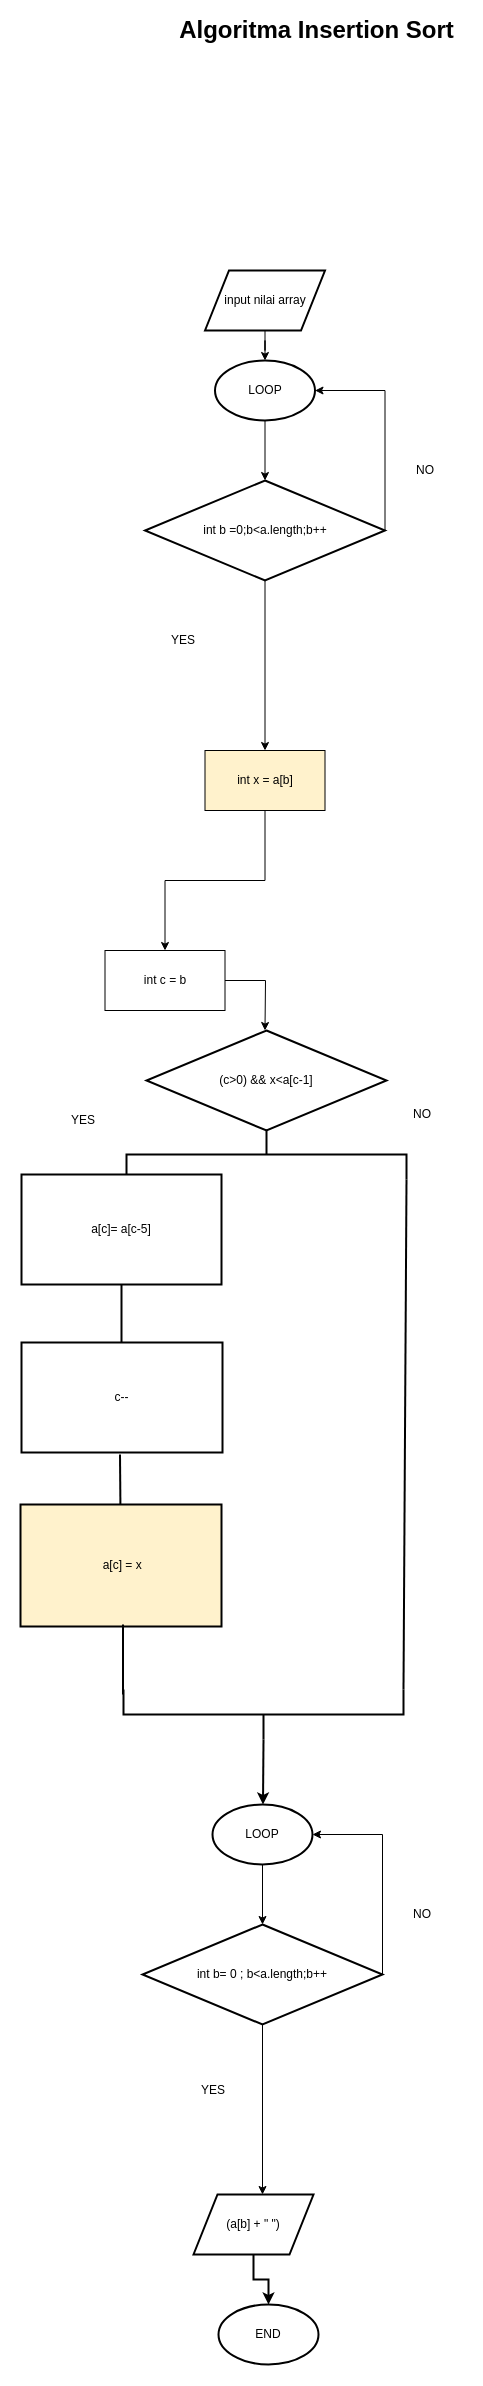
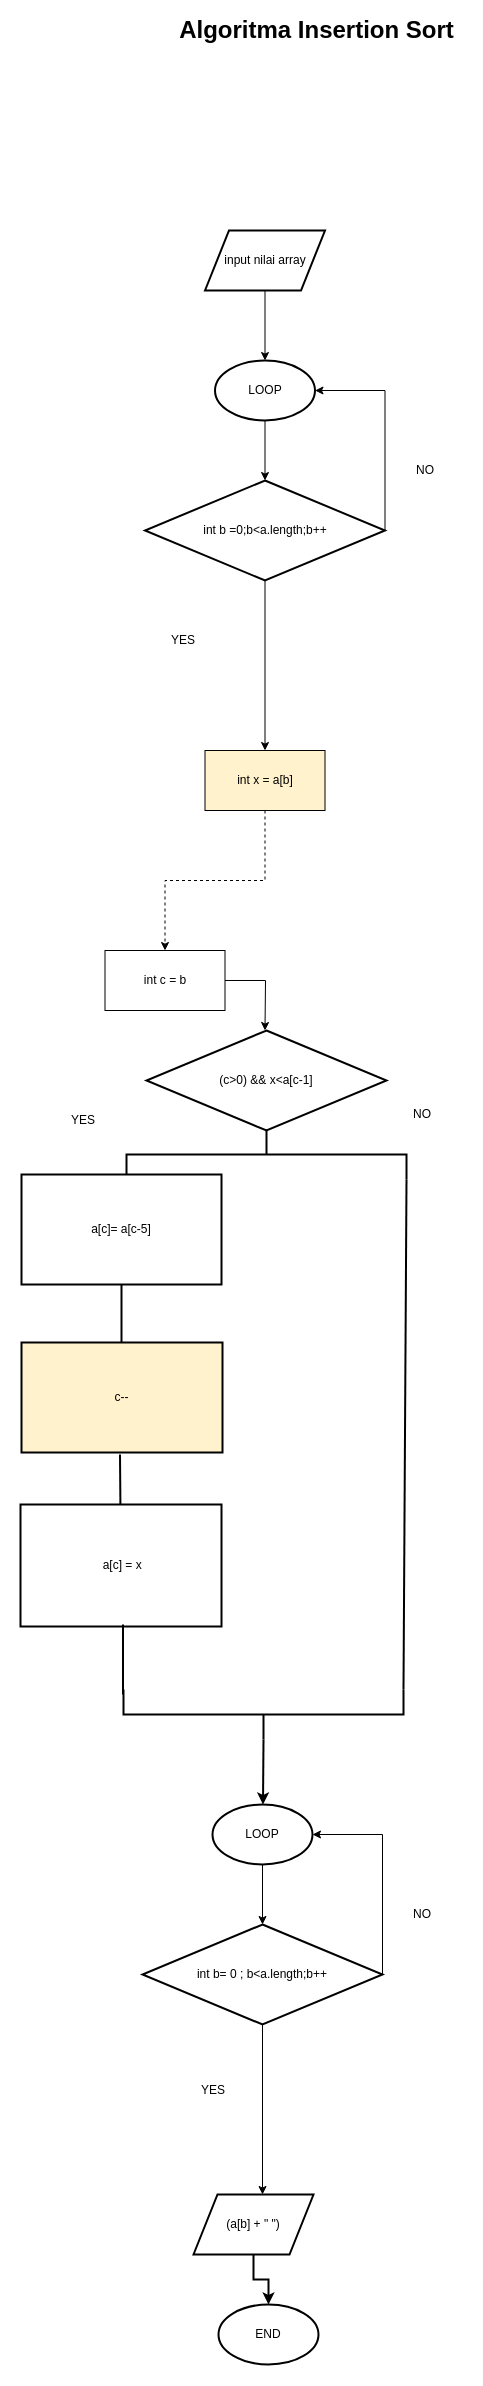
(265, 301) -> (265, 261)
(218, 881) -> (218, 881)
(122, 1398) -> (122, 1398)
(121, 1566) -> (121, 1566)
